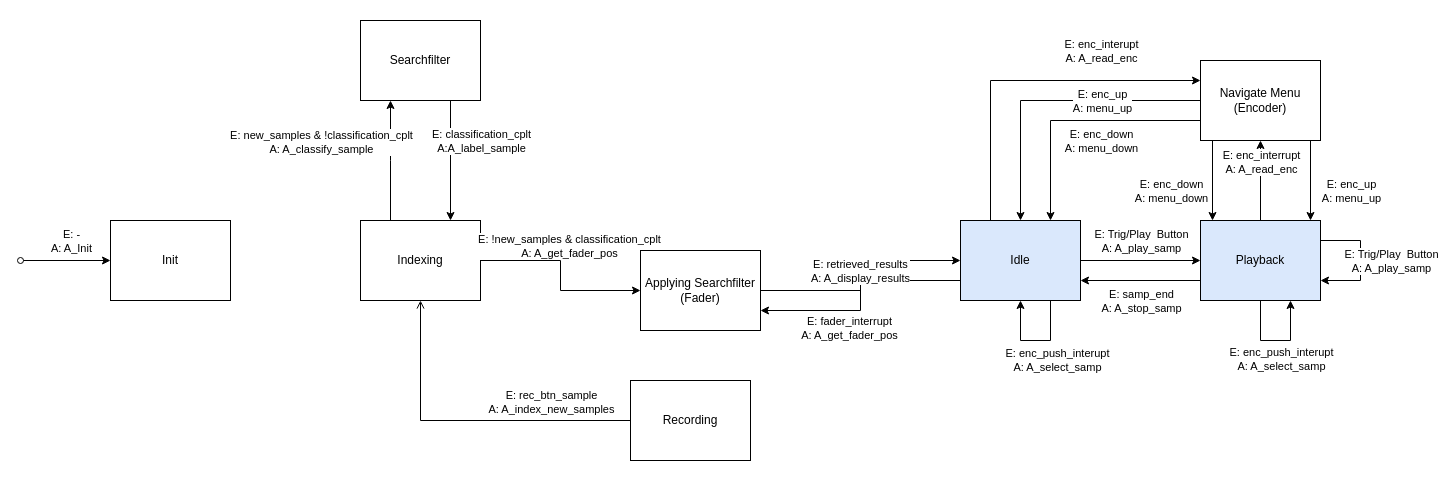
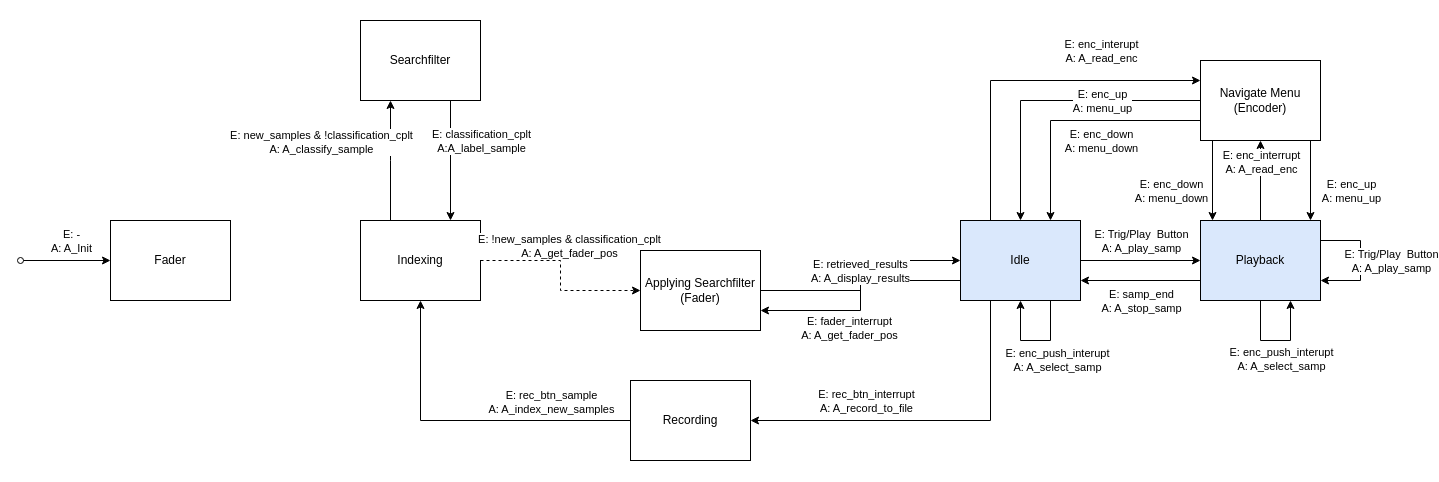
(171, 261) -> (171, 261)
(561, 272) -> (561, 272)
(421, 306) -> (421, 308)
none -> (934, 421)
